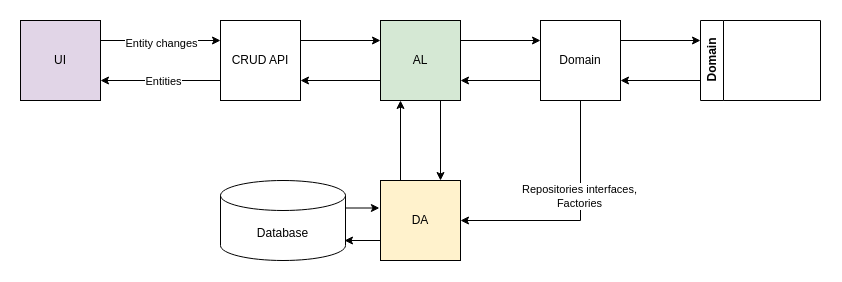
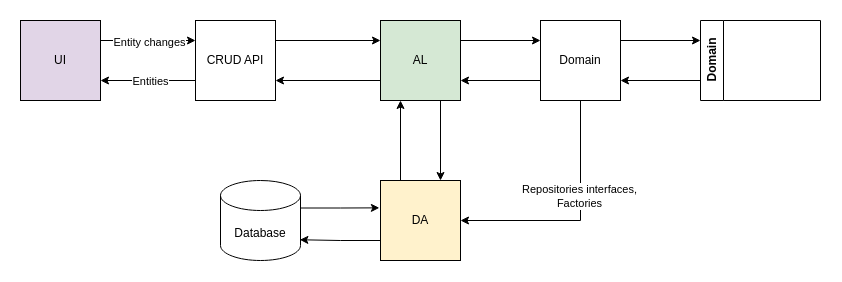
(261, 61) -> (236, 61)
(283, 221) -> (261, 221)
